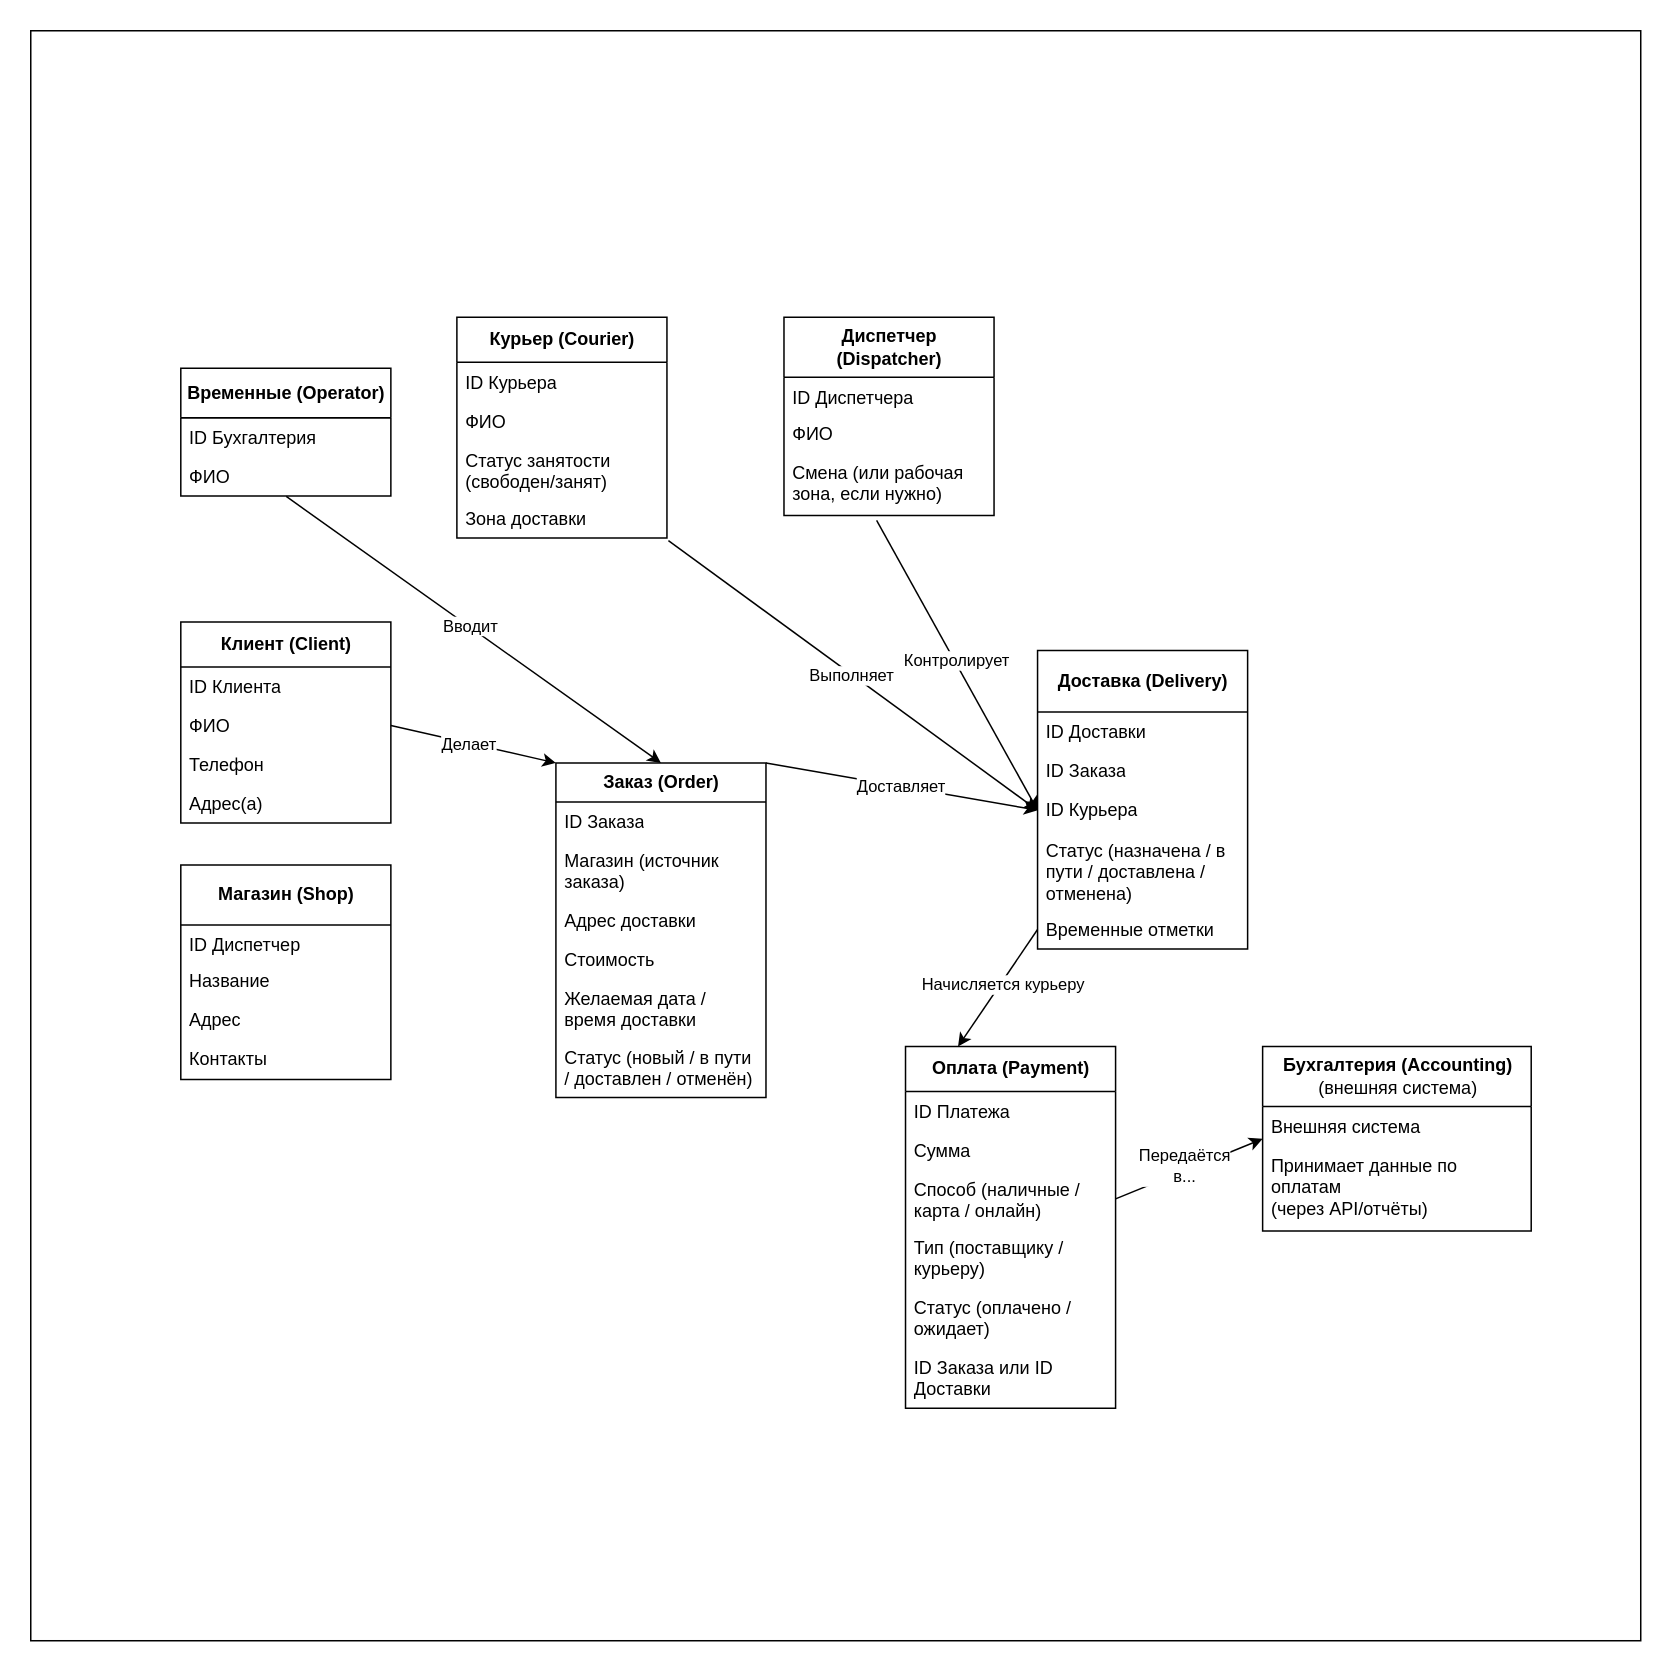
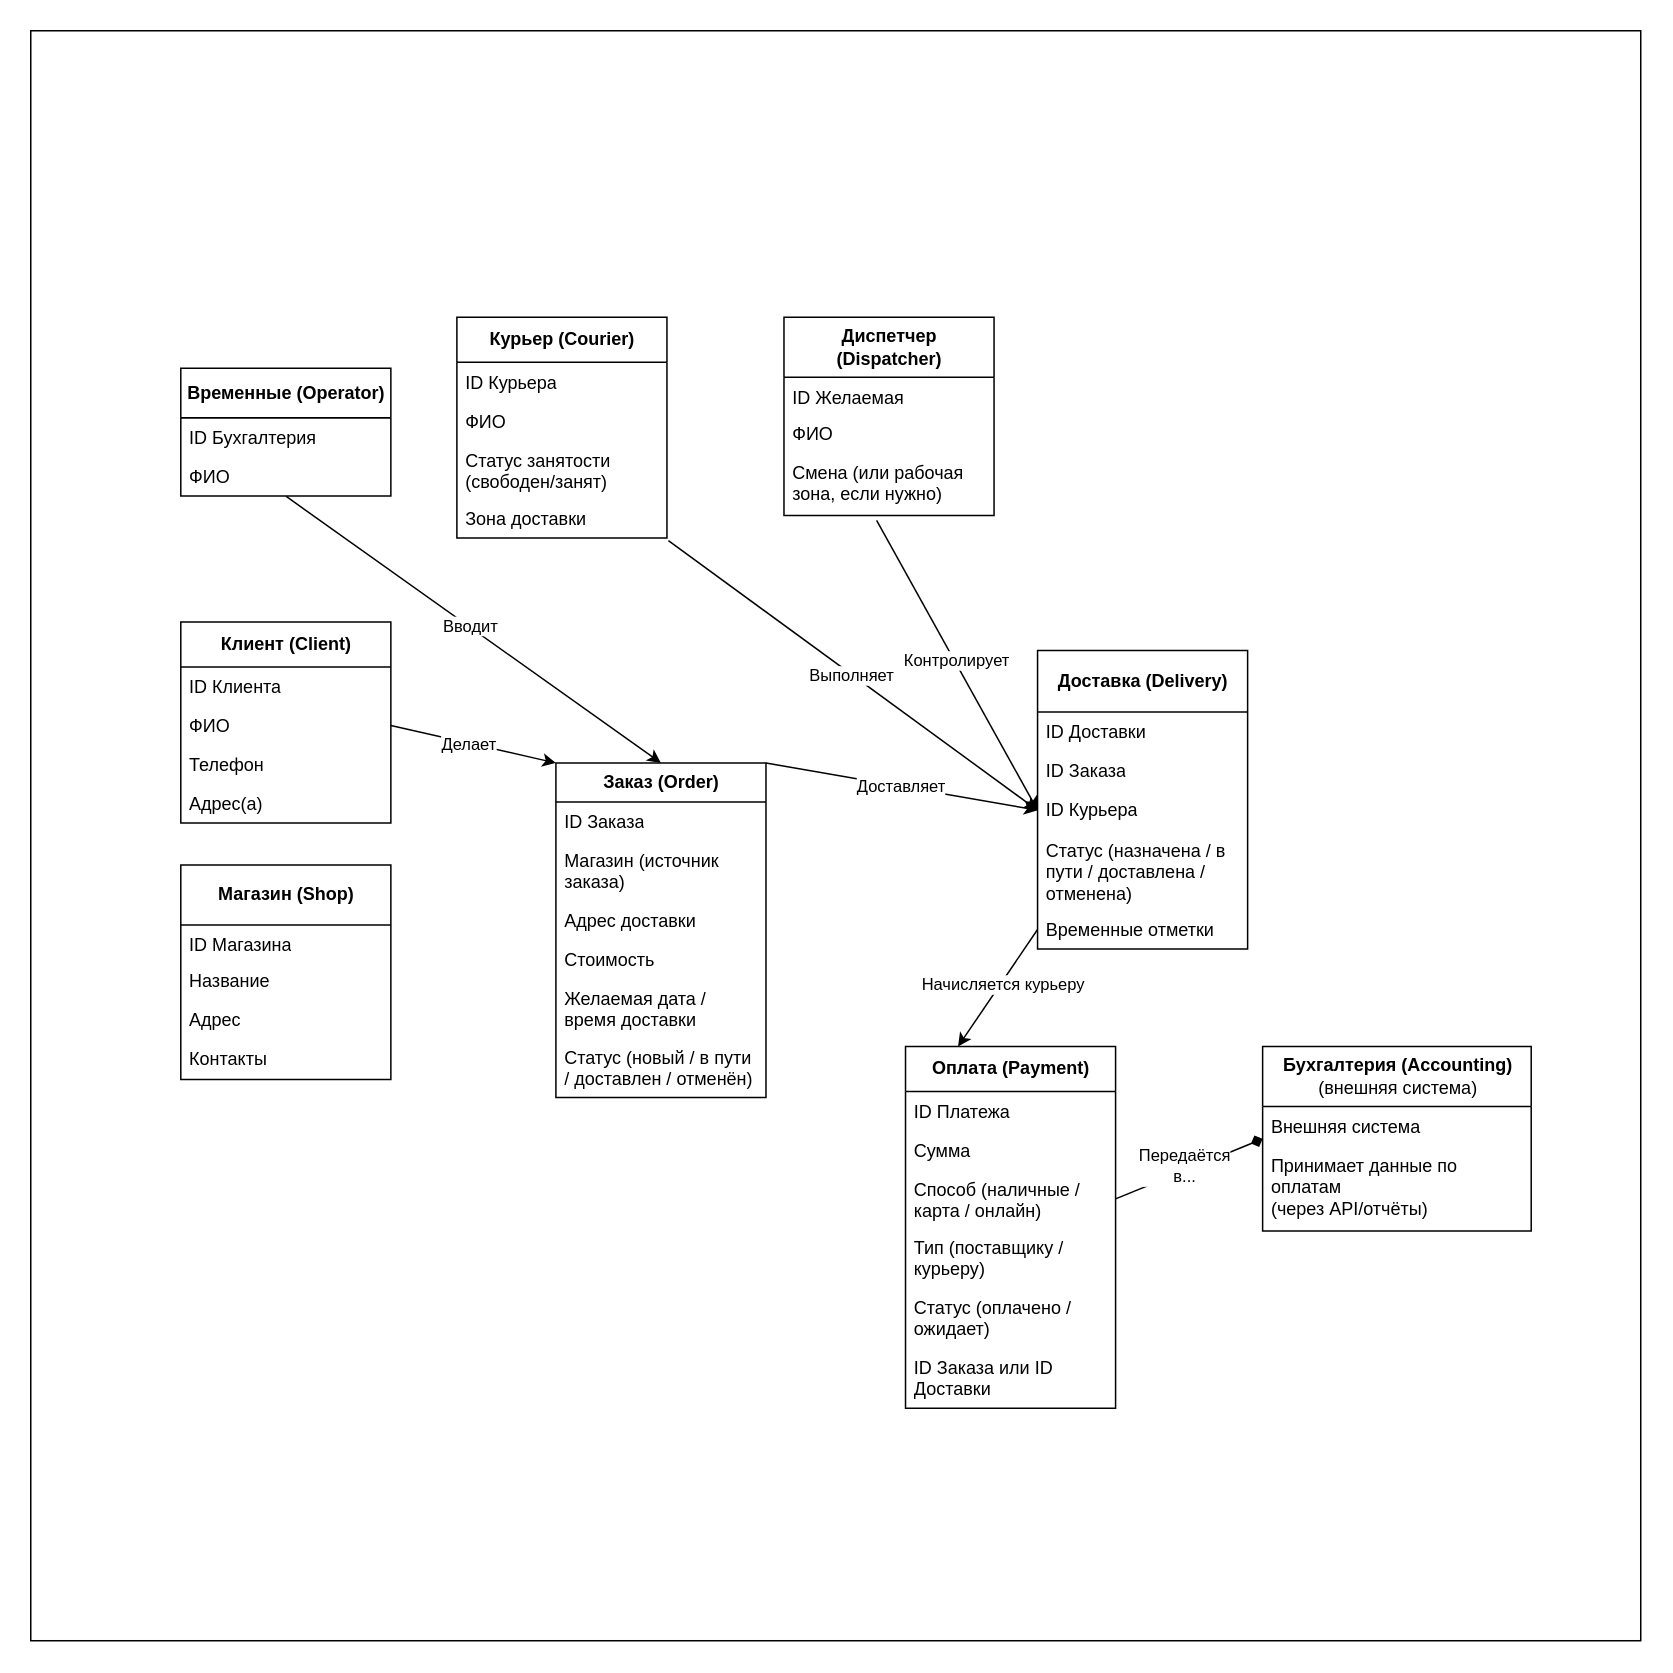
(856, 399) -> (846, 399)
(248, 946) -> (243, 946)
(1252, 1143) -> (1251, 1143)
